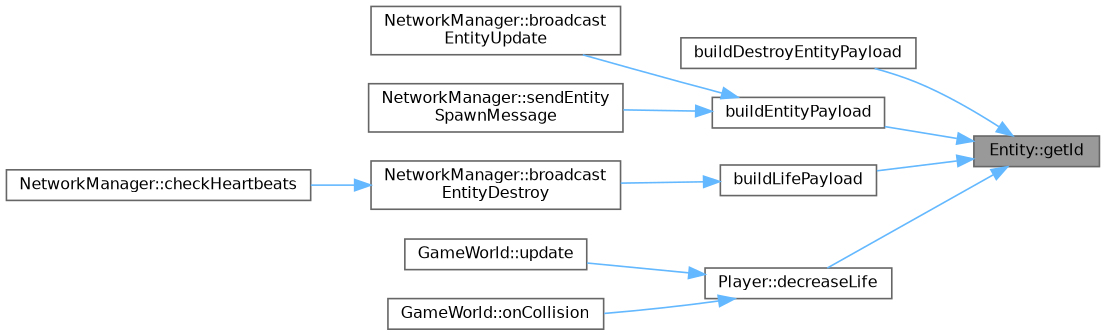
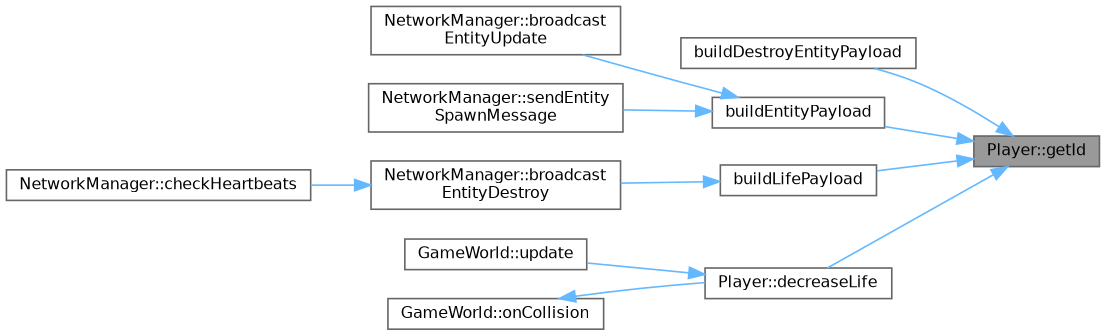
(1037, 151) -> (1037, 151)
(662, 308) -> (640, 288)
